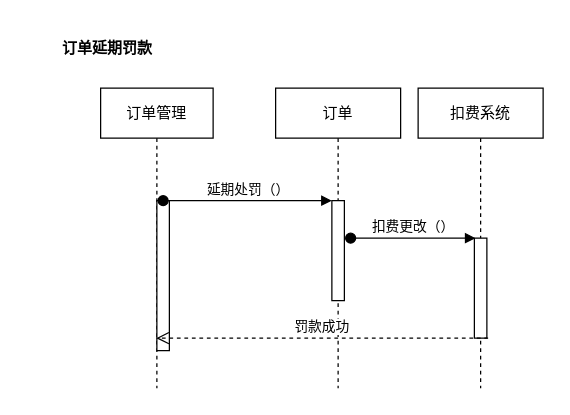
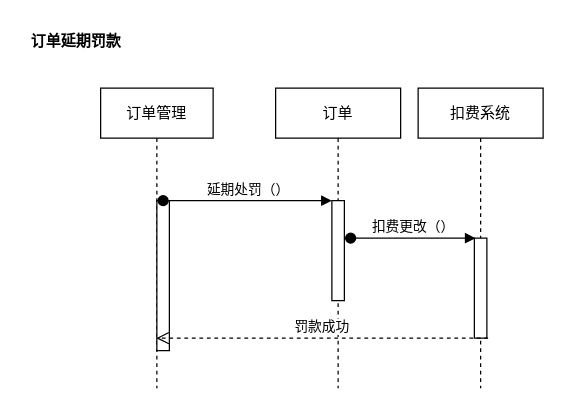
(107, 48) -> (76, 42)
